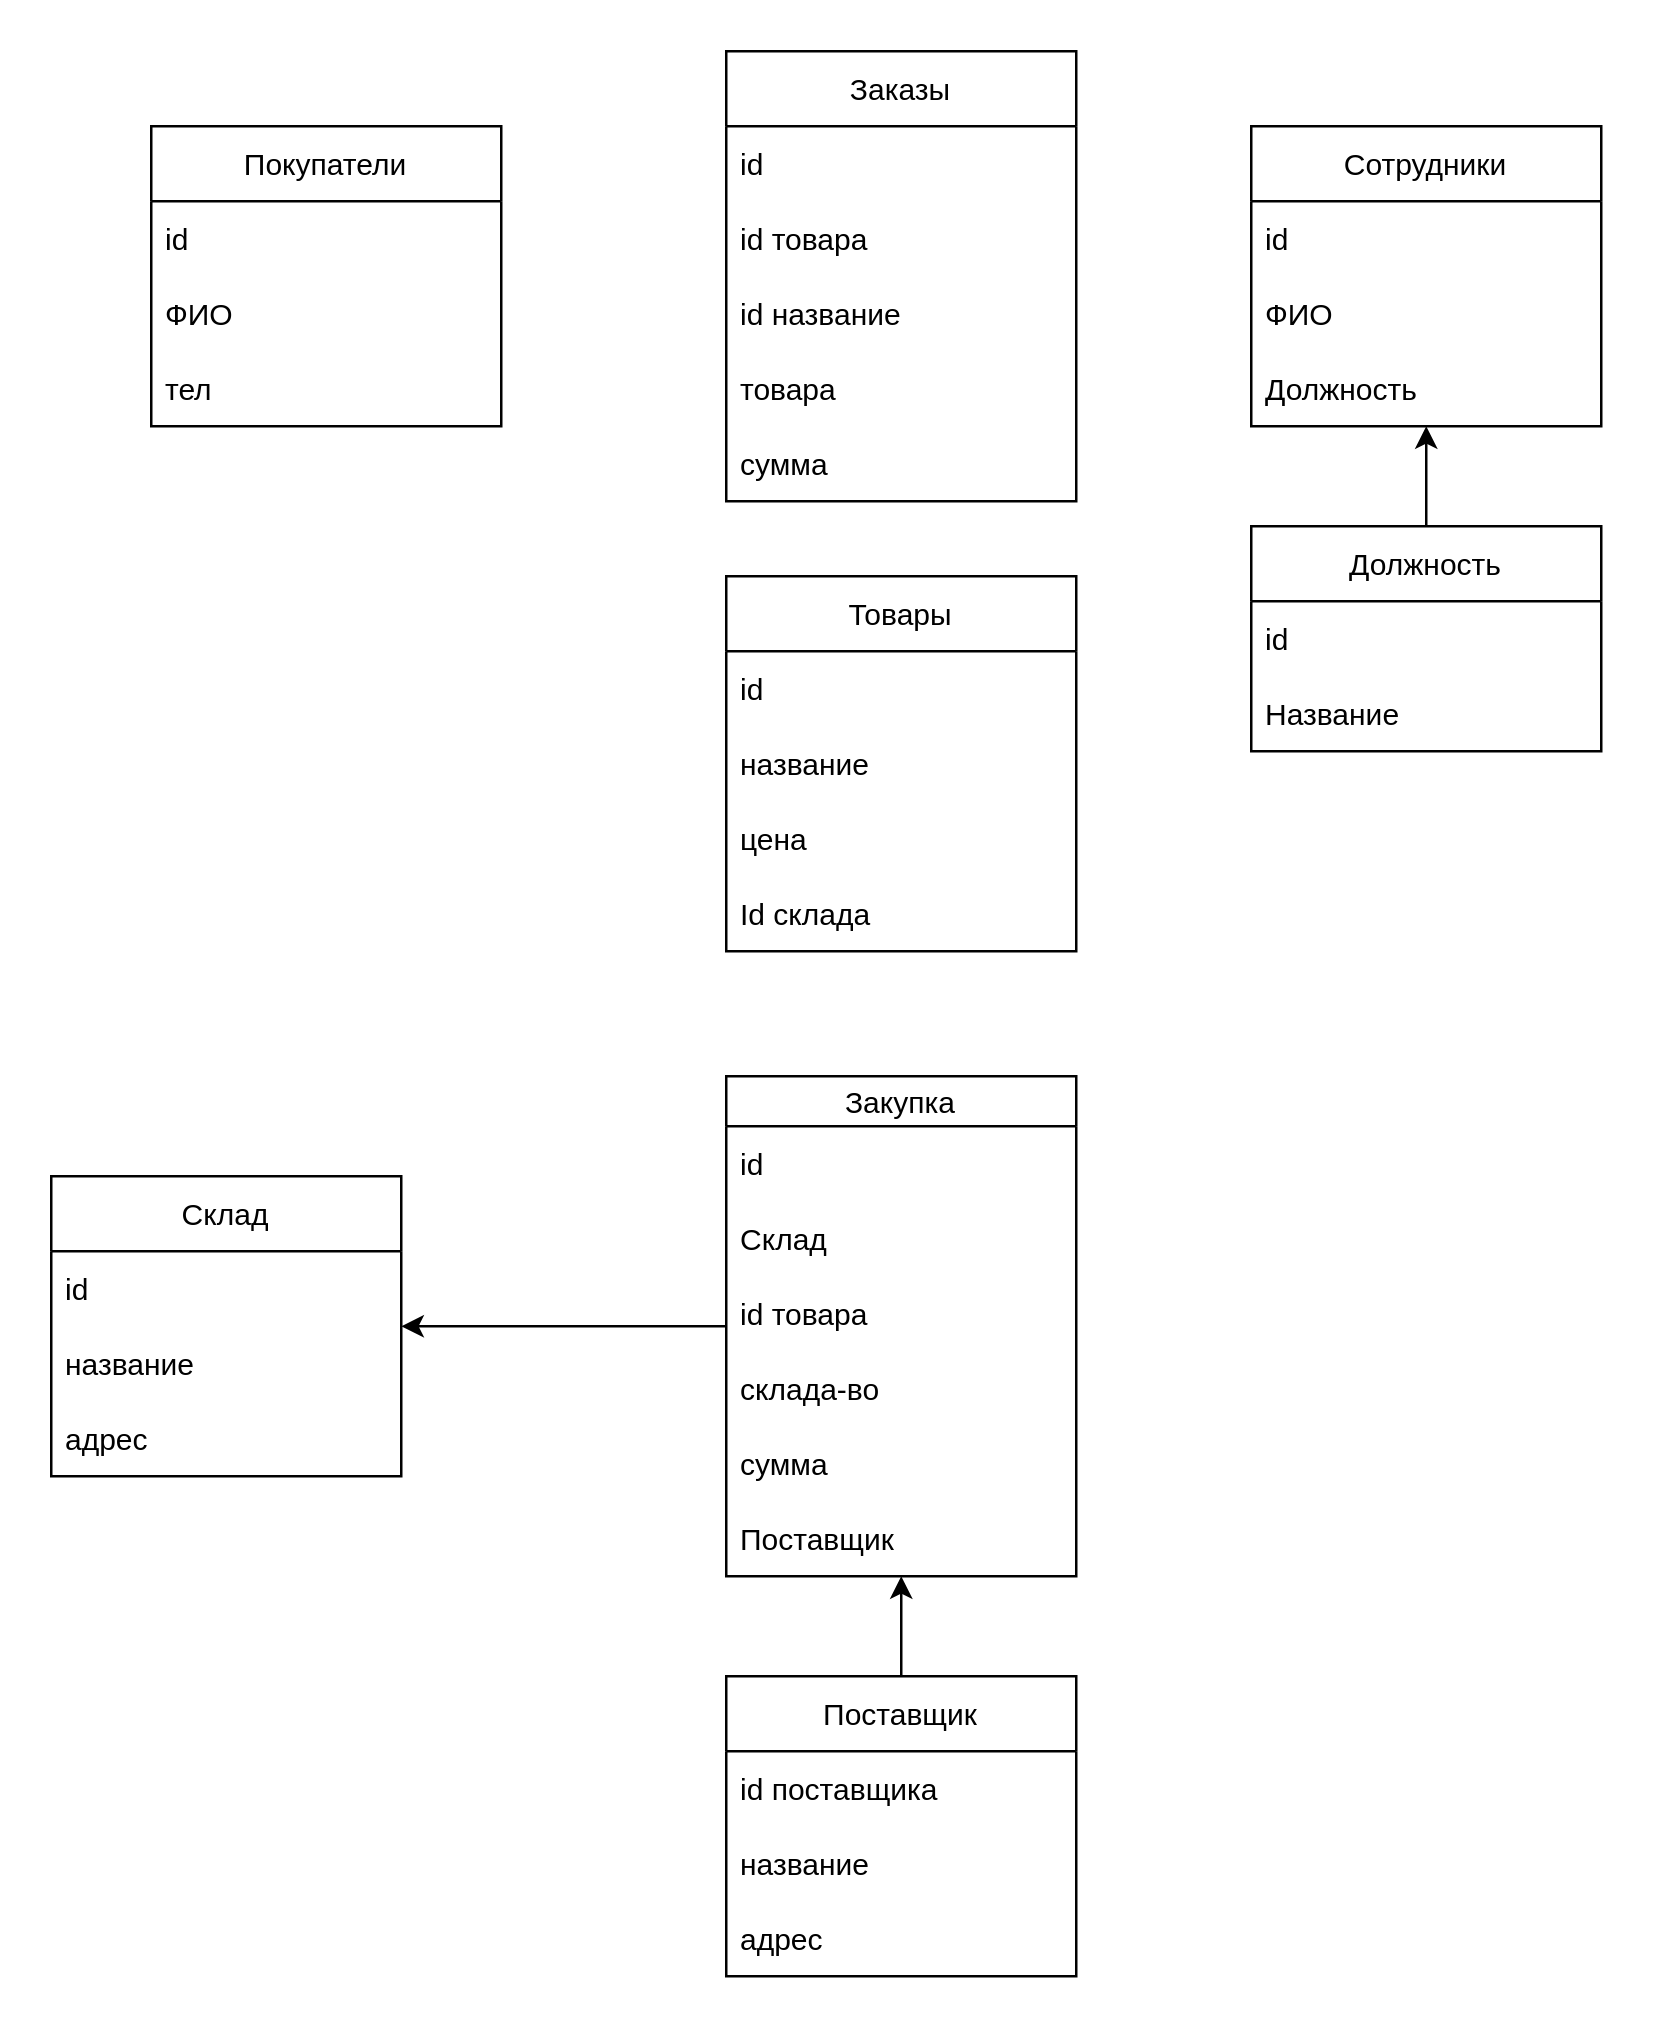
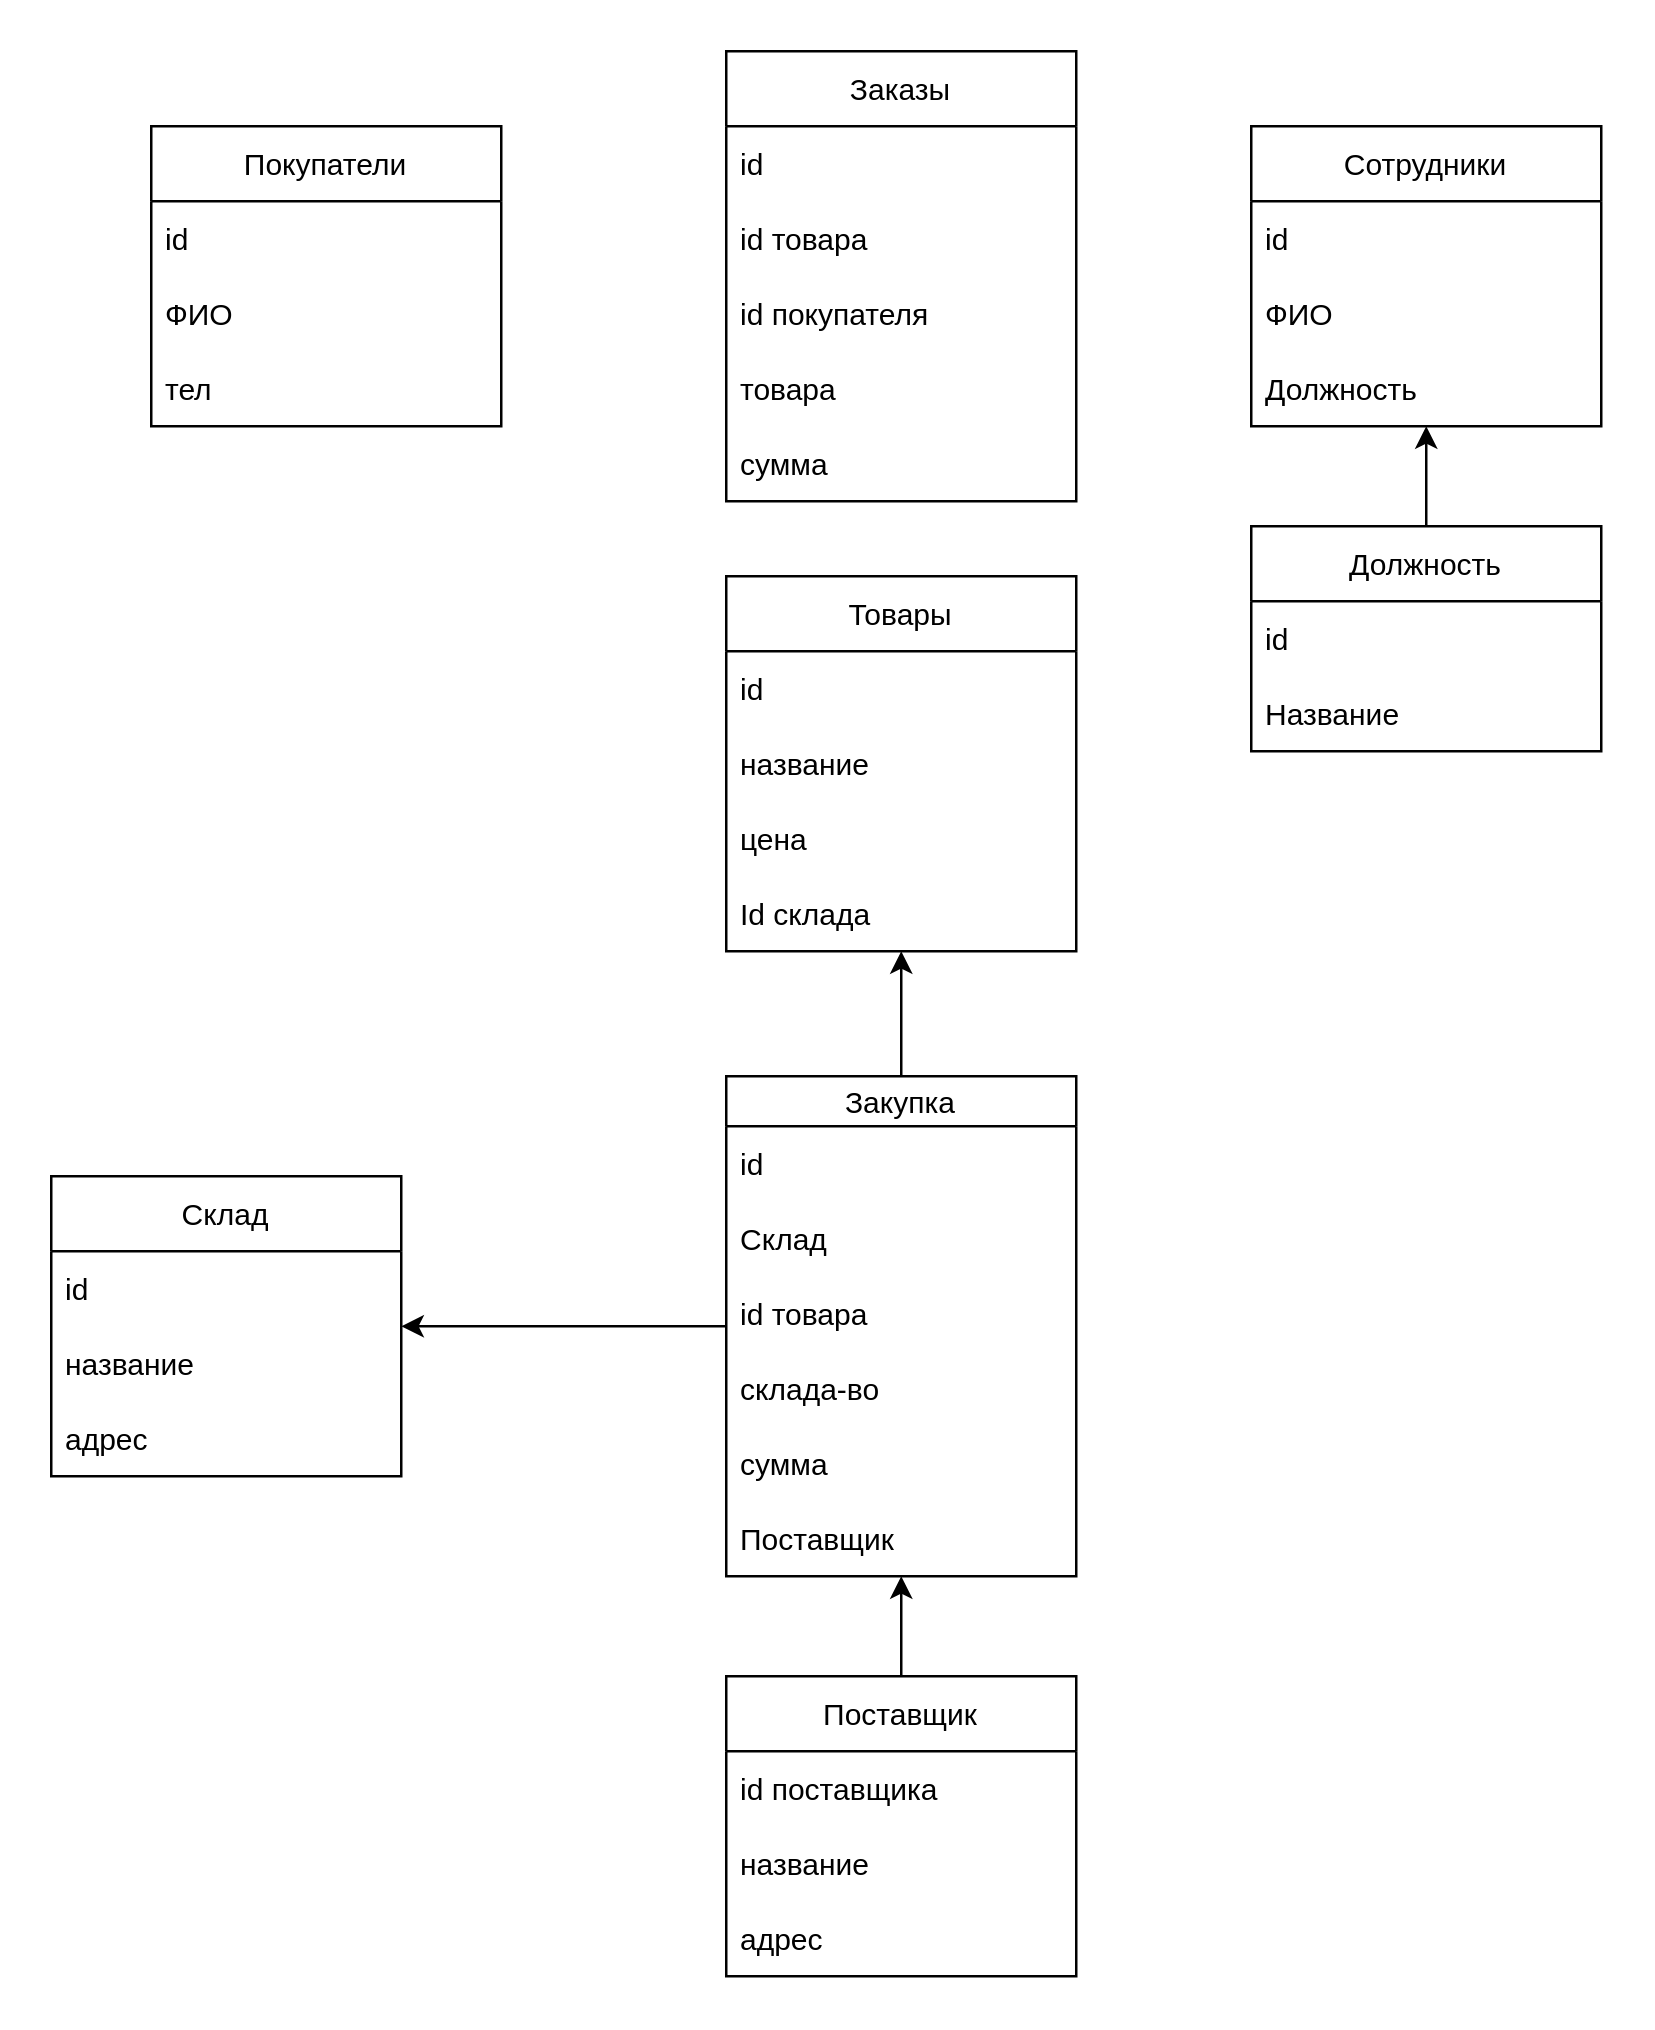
(825, 315) -> (841, 315)
none -> (901, 1022)
